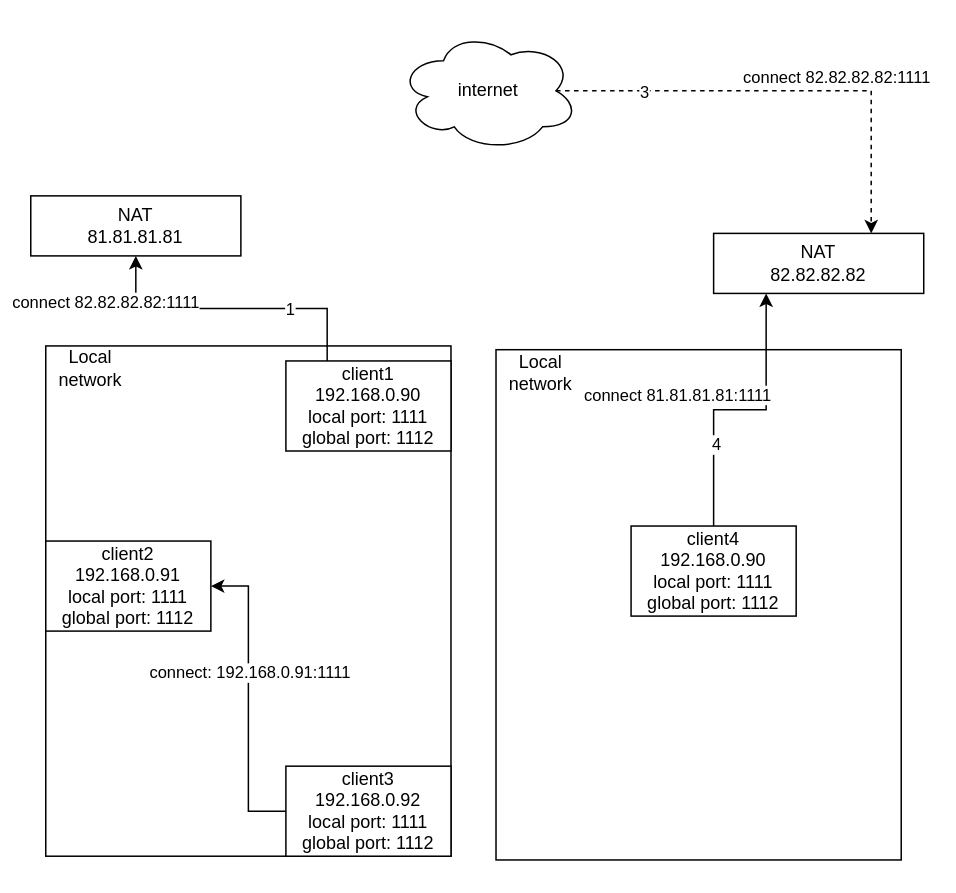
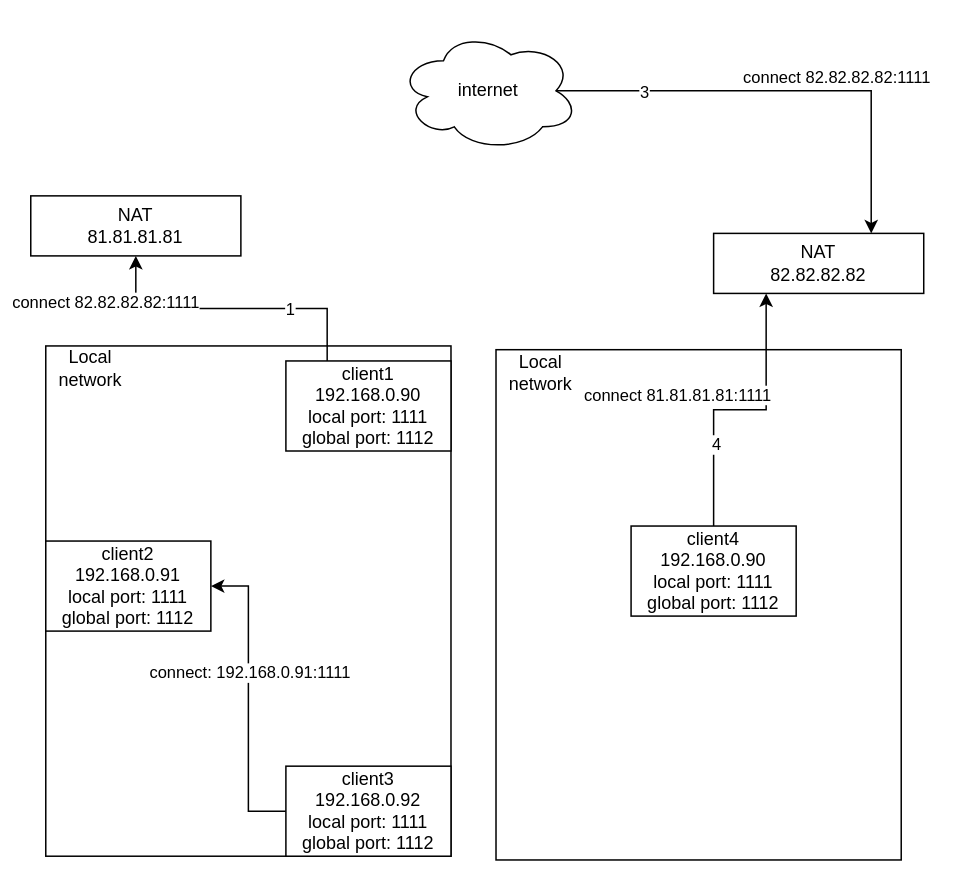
(826, 91) -> (826, 91)
